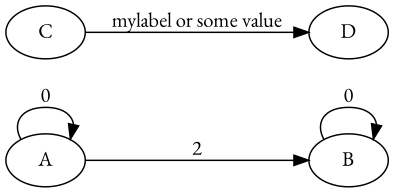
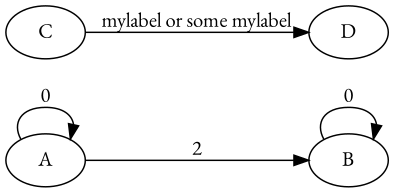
(197, 21) -> (197, 21)
